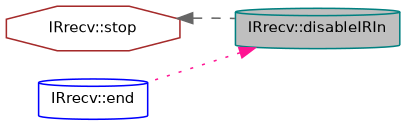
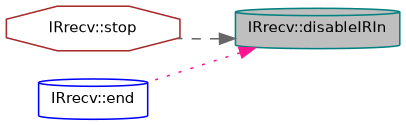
(214, 18) -> (198, 39)
